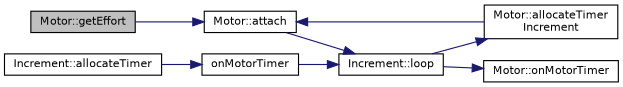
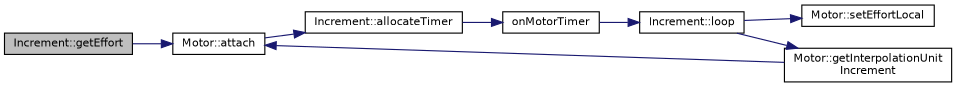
(83, 22) -> (68, 44)
(551, 22) -> (868, 65)
(315, 42) -> (279, 36)
(551, 71) -> (868, 16)
